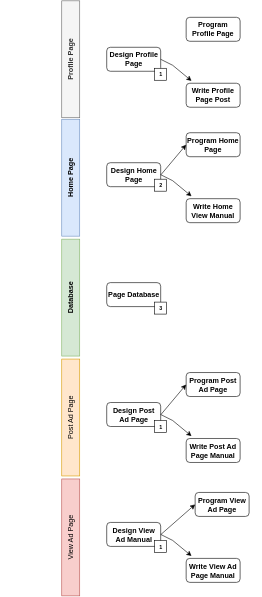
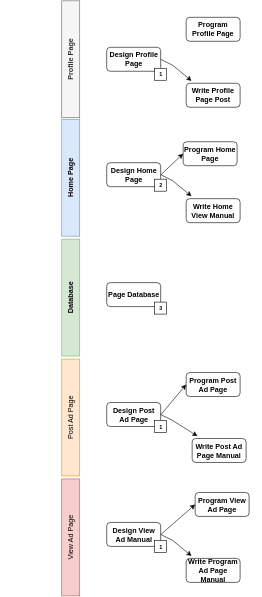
(213, 145) -> (210, 154)
(213, 451) -> (219, 451)
(213, 571) -> (213, 571)
